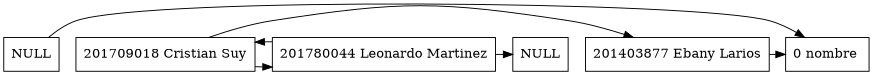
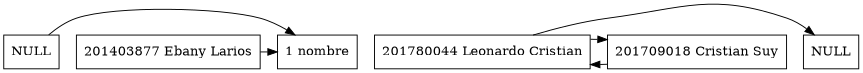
(343, 11) -> none
(384, 54) -> (482, 52)
(827, 54) -> (317, 52)
